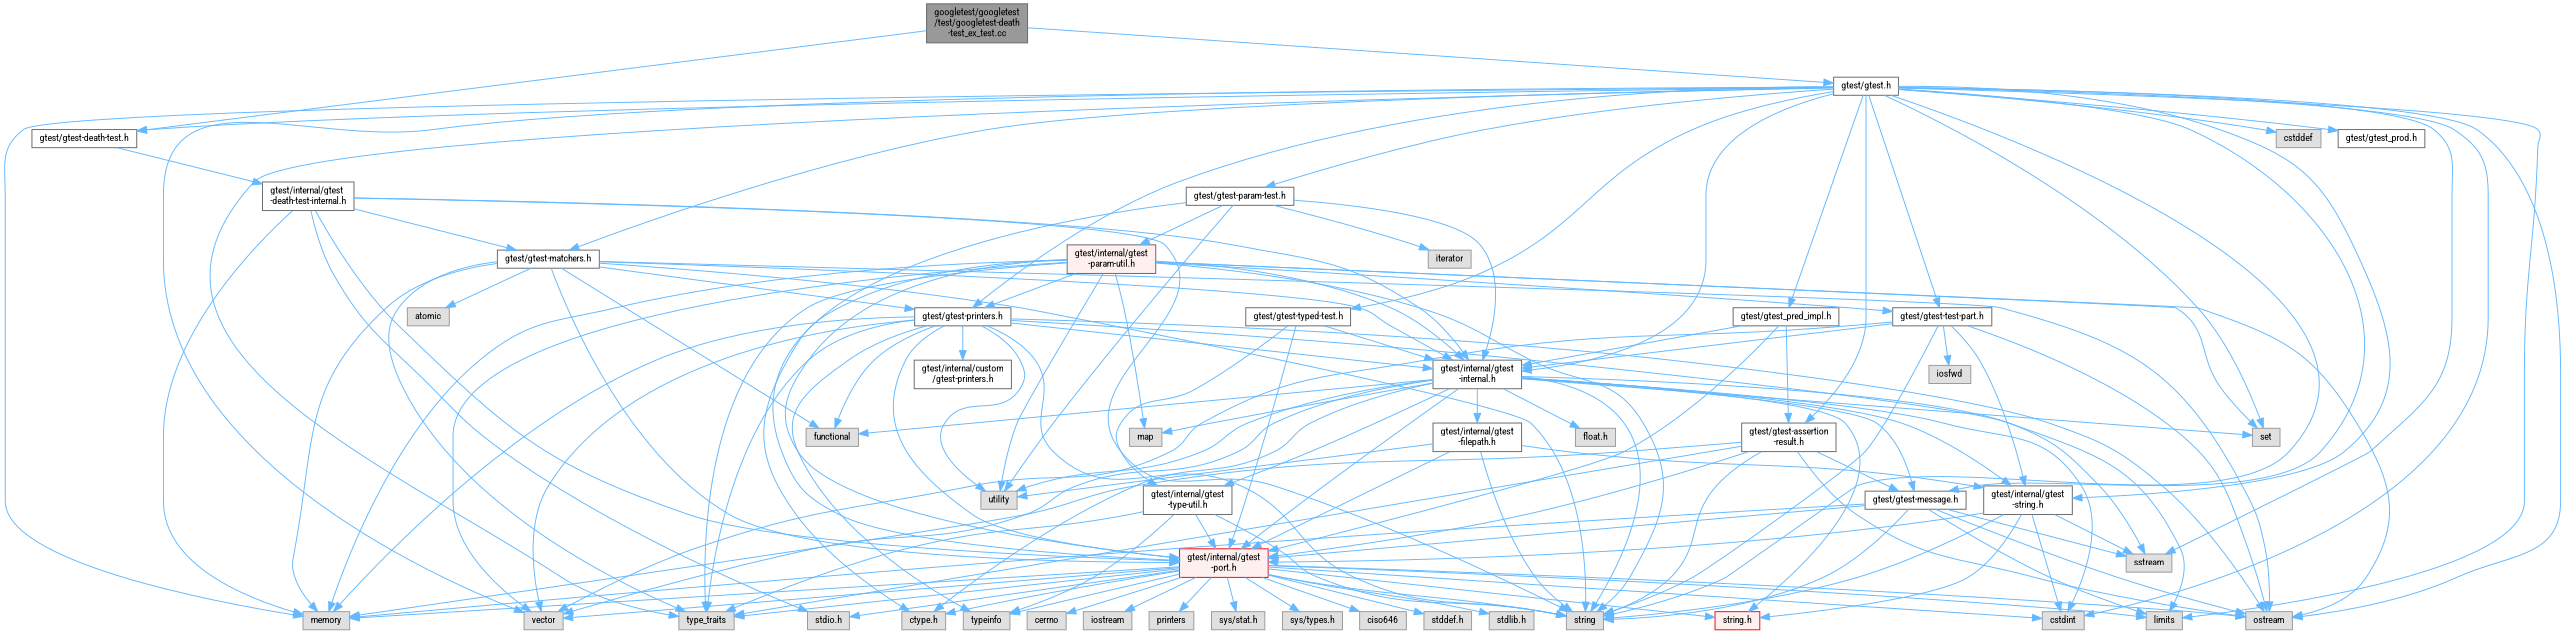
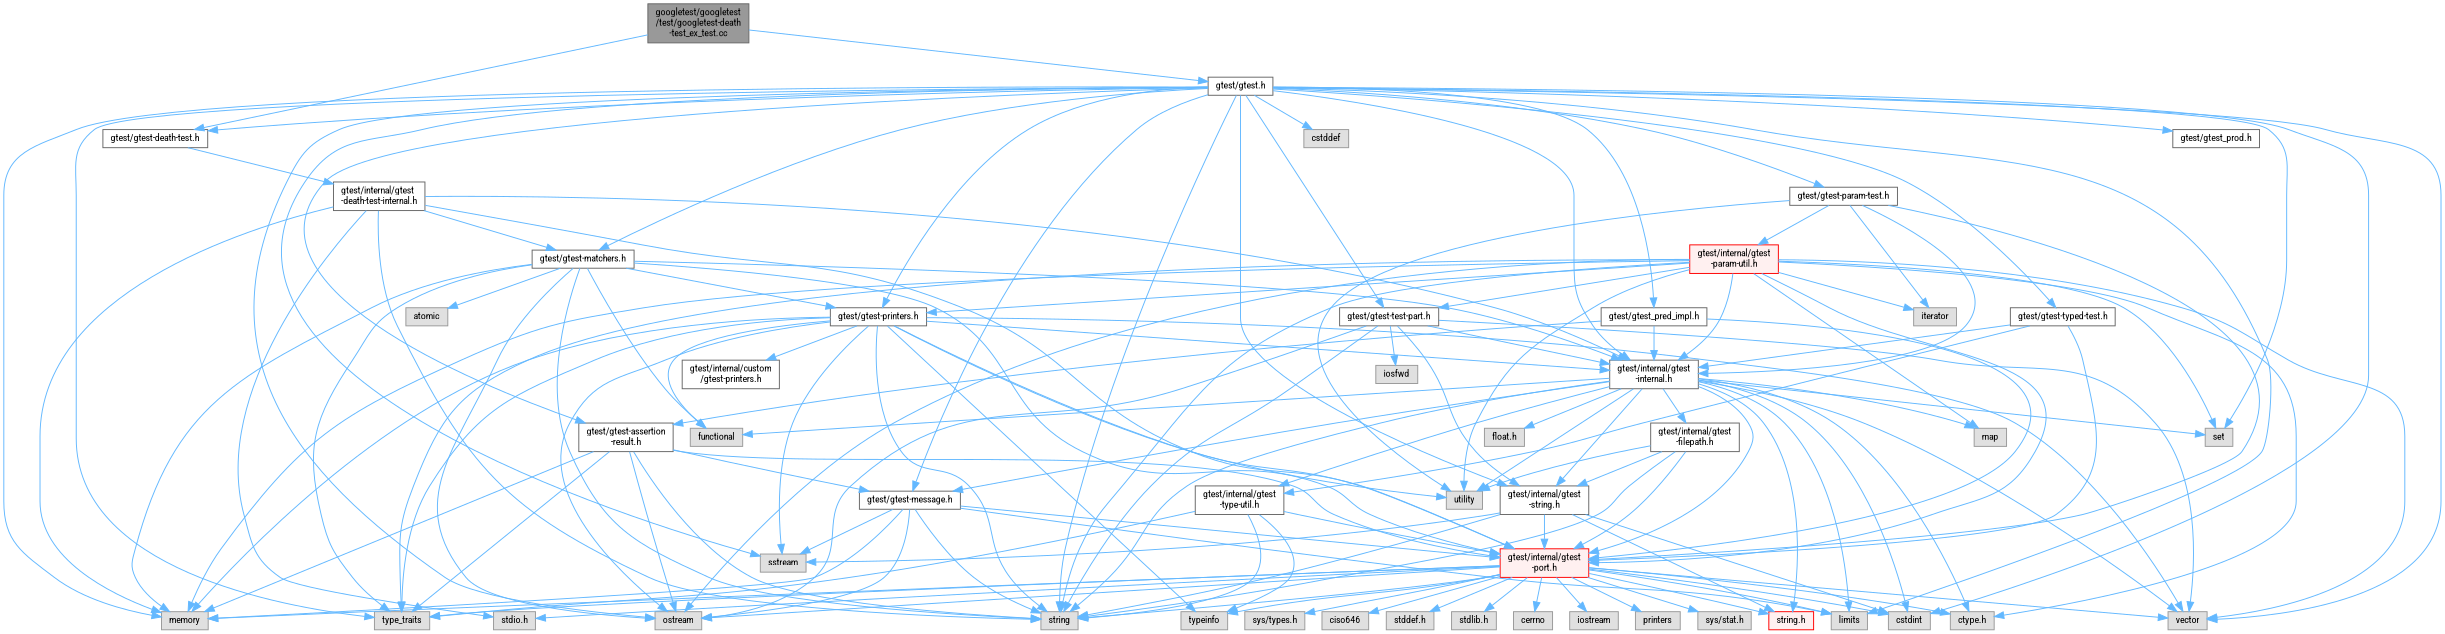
(1111, 259) -> (1734, 259)
none -> (1841, 290)
